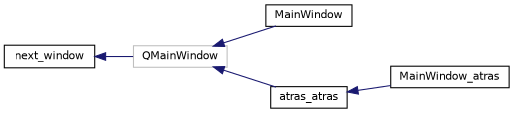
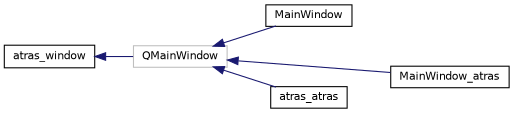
(50, 57) -> (50, 57)
(374, 88) -> (314, 67)
